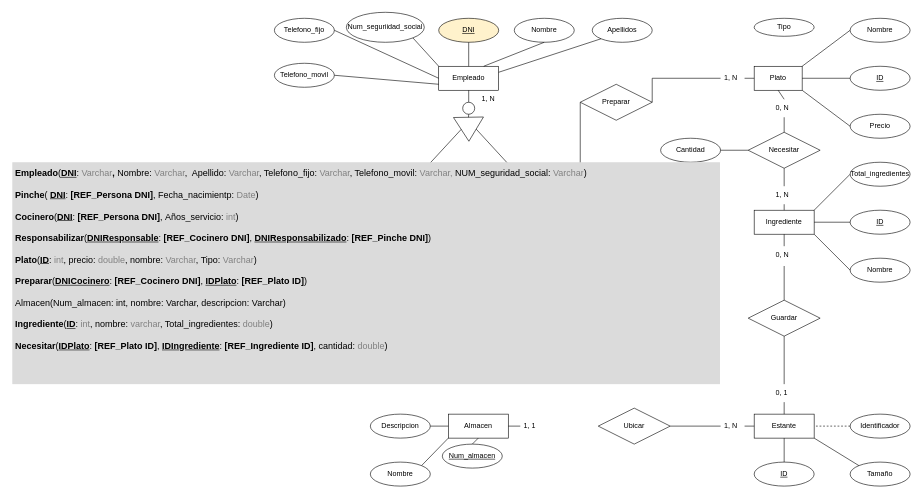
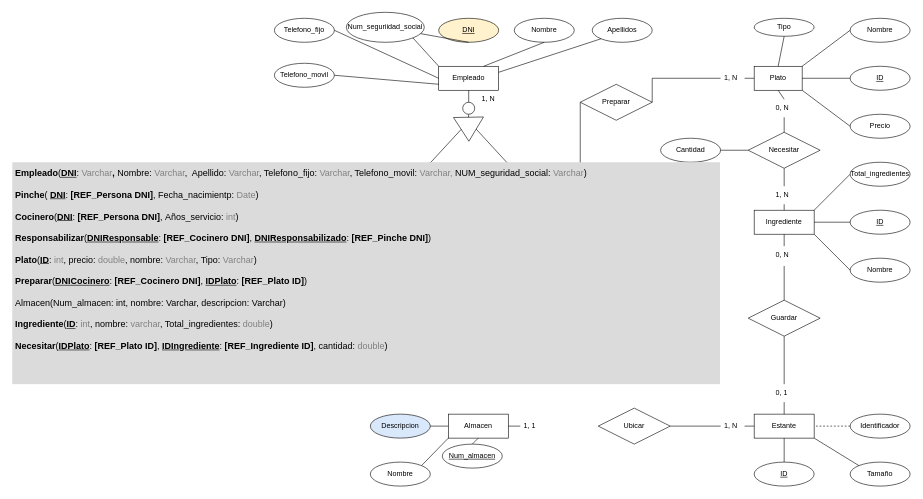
none -> (782, 51)
(469, 54) -> (445, 38)
(401, 426) -> (401, 426)
